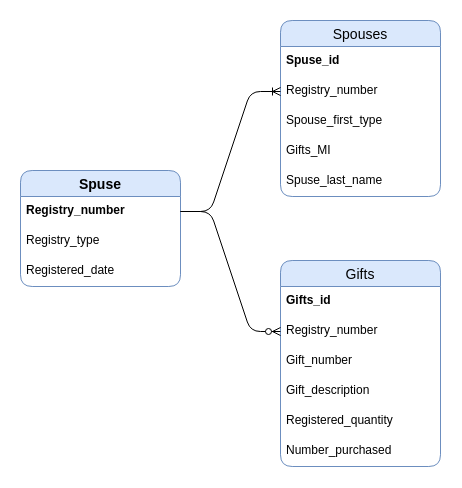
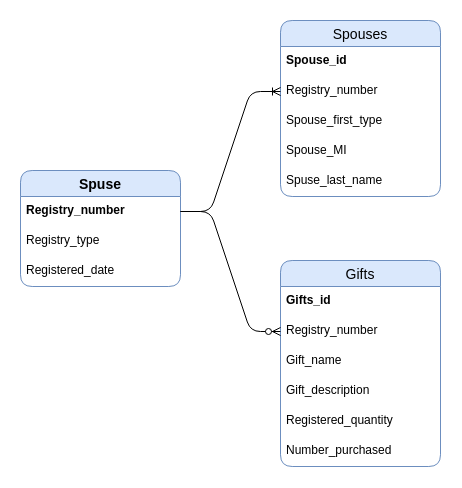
(311, 60) -> (315, 60)
(311, 150) -> (316, 150)
(321, 360) -> (315, 360)
